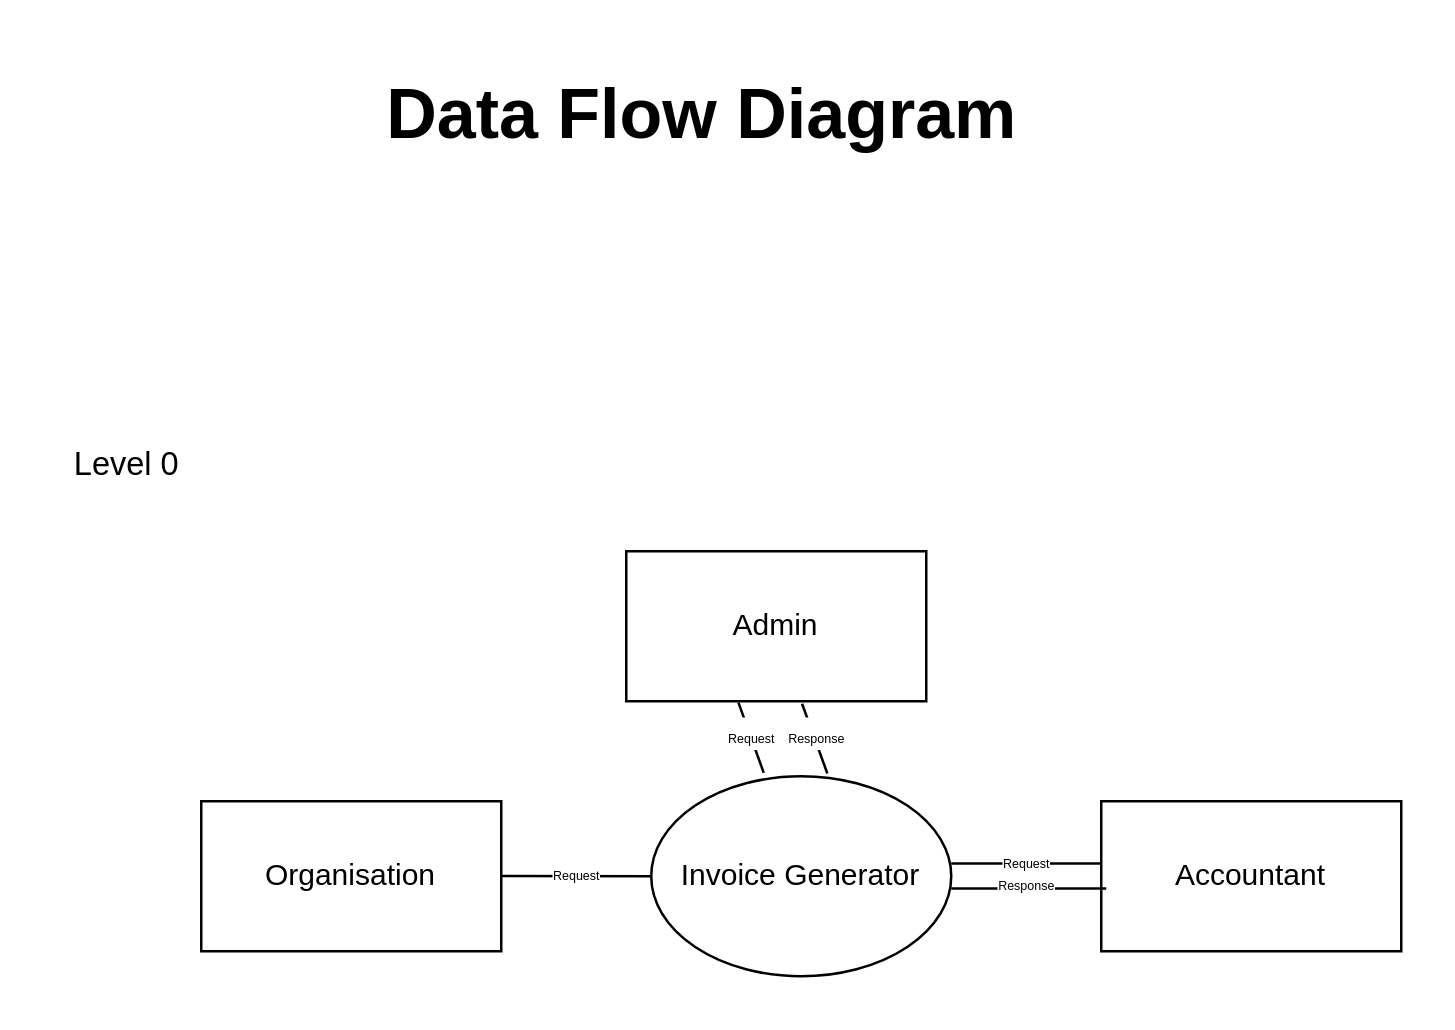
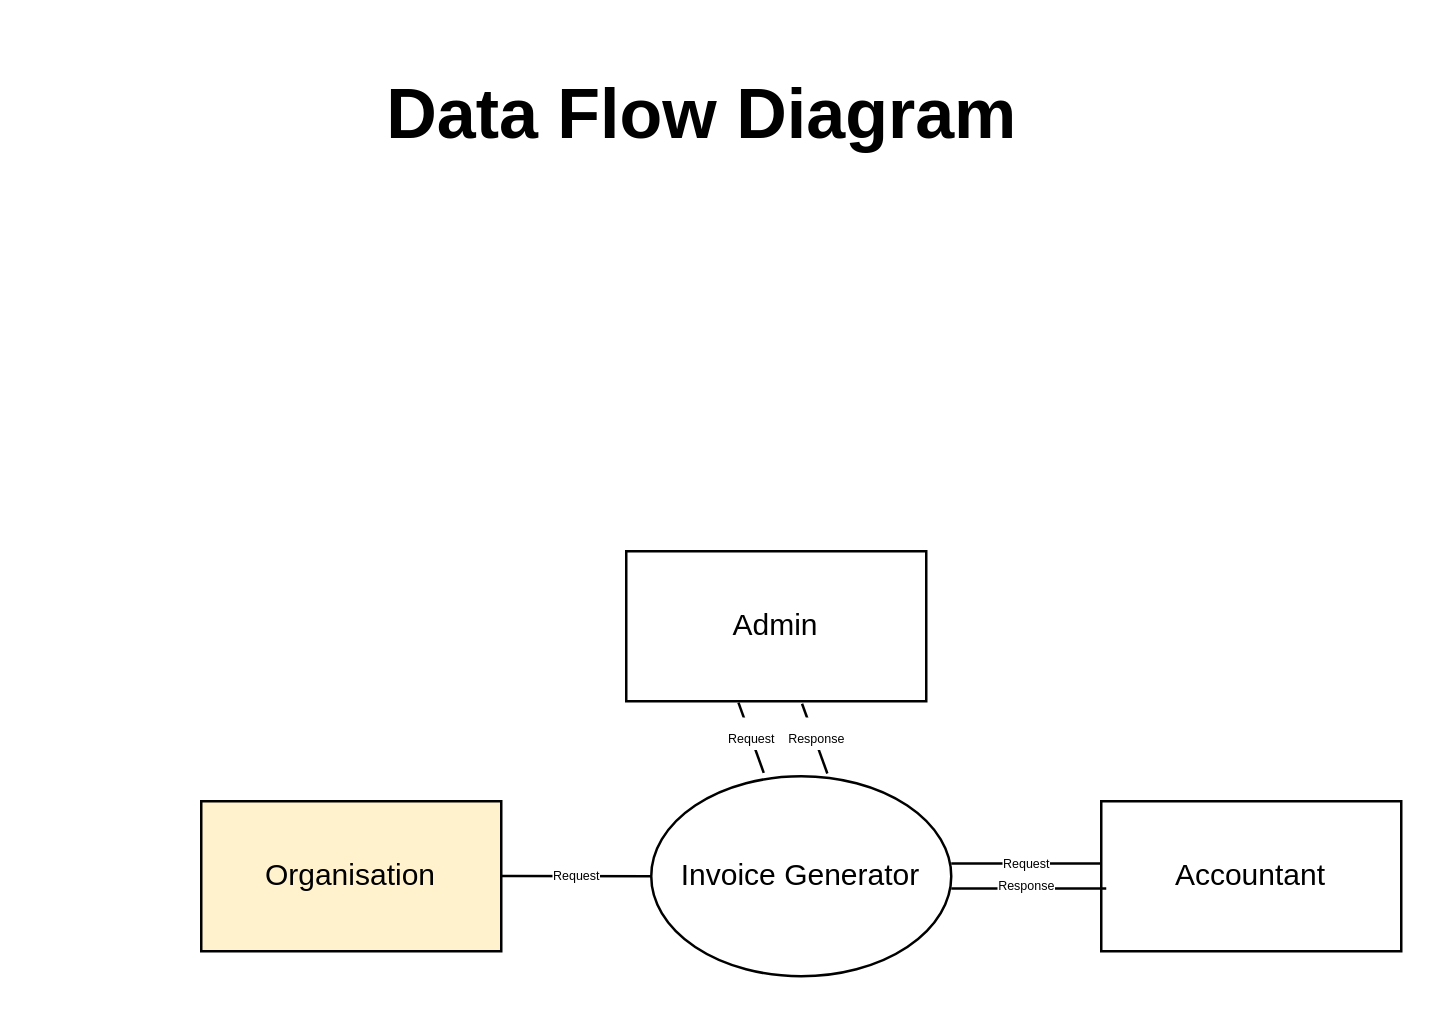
(126, 464) -> none
(351, 876) -> (351, 876)
